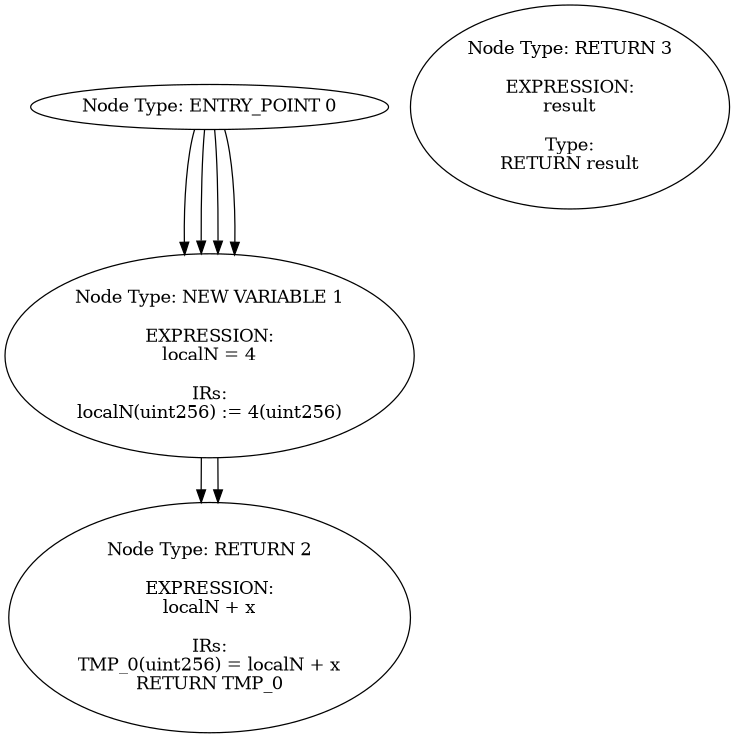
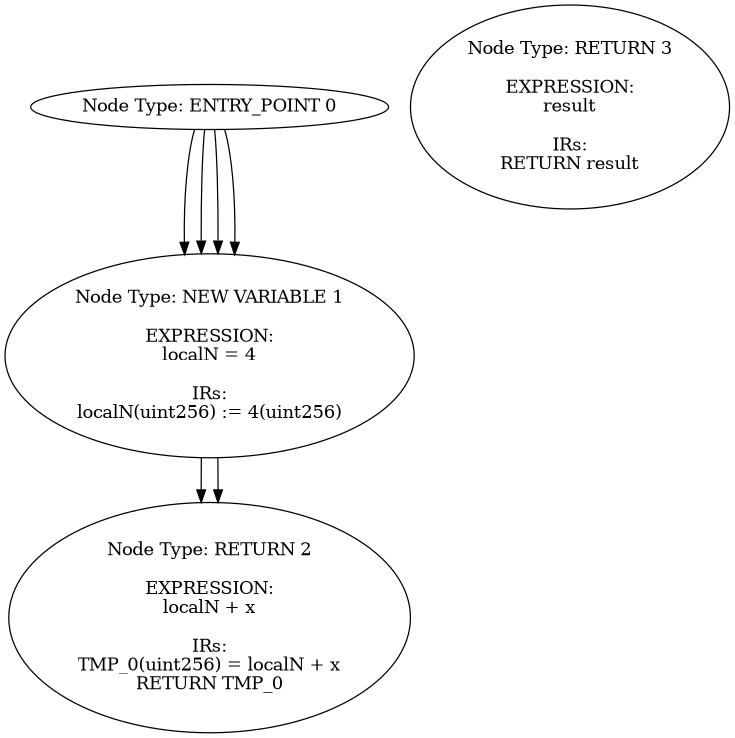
(570, 107) -> (570, 107)
